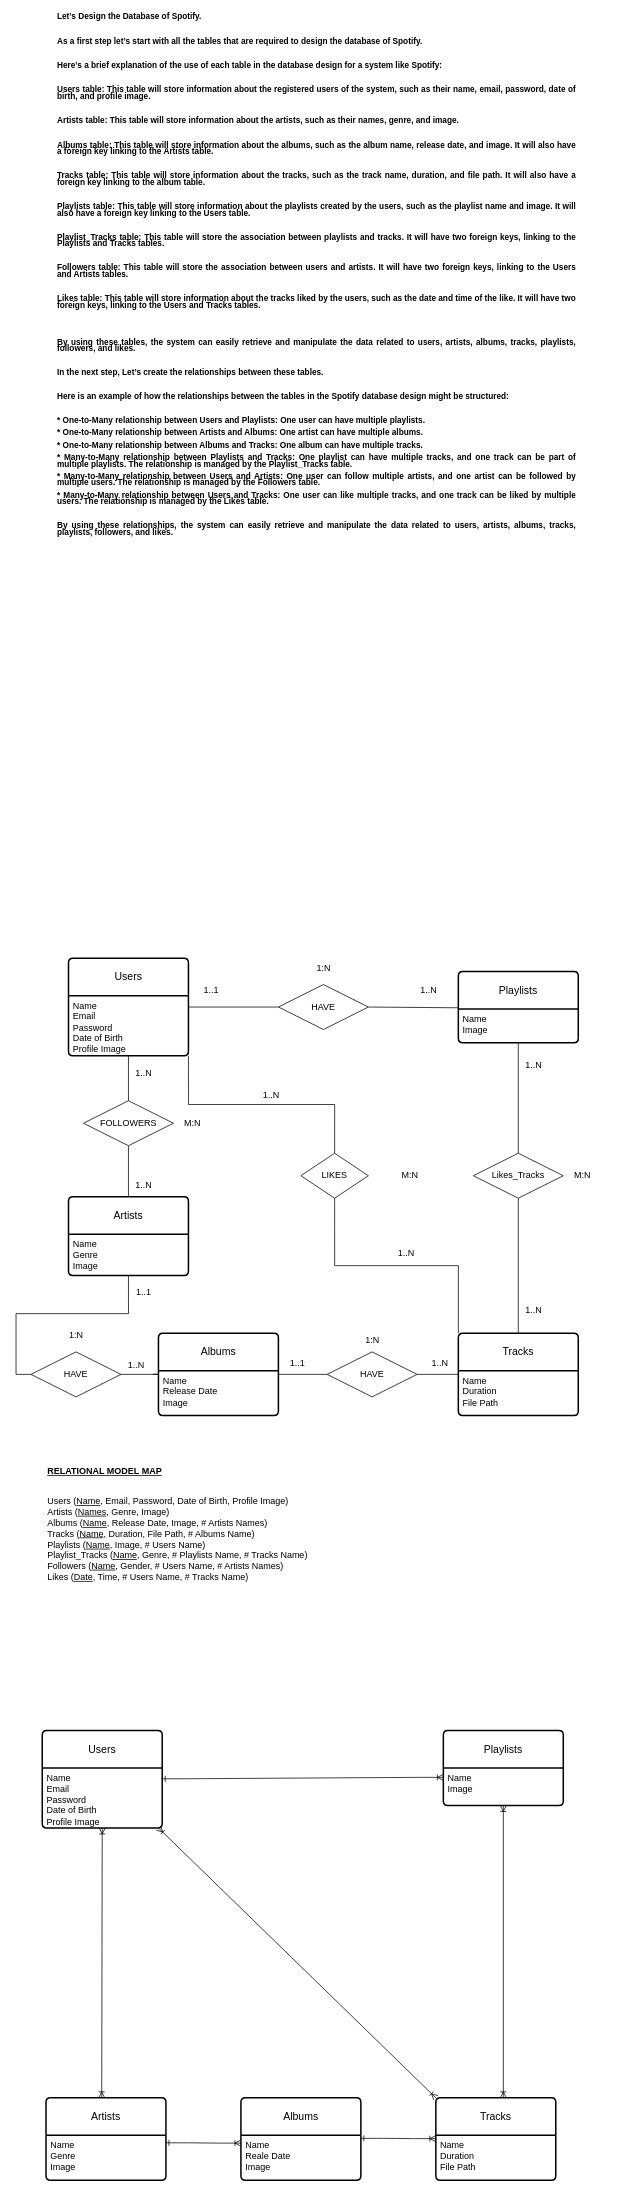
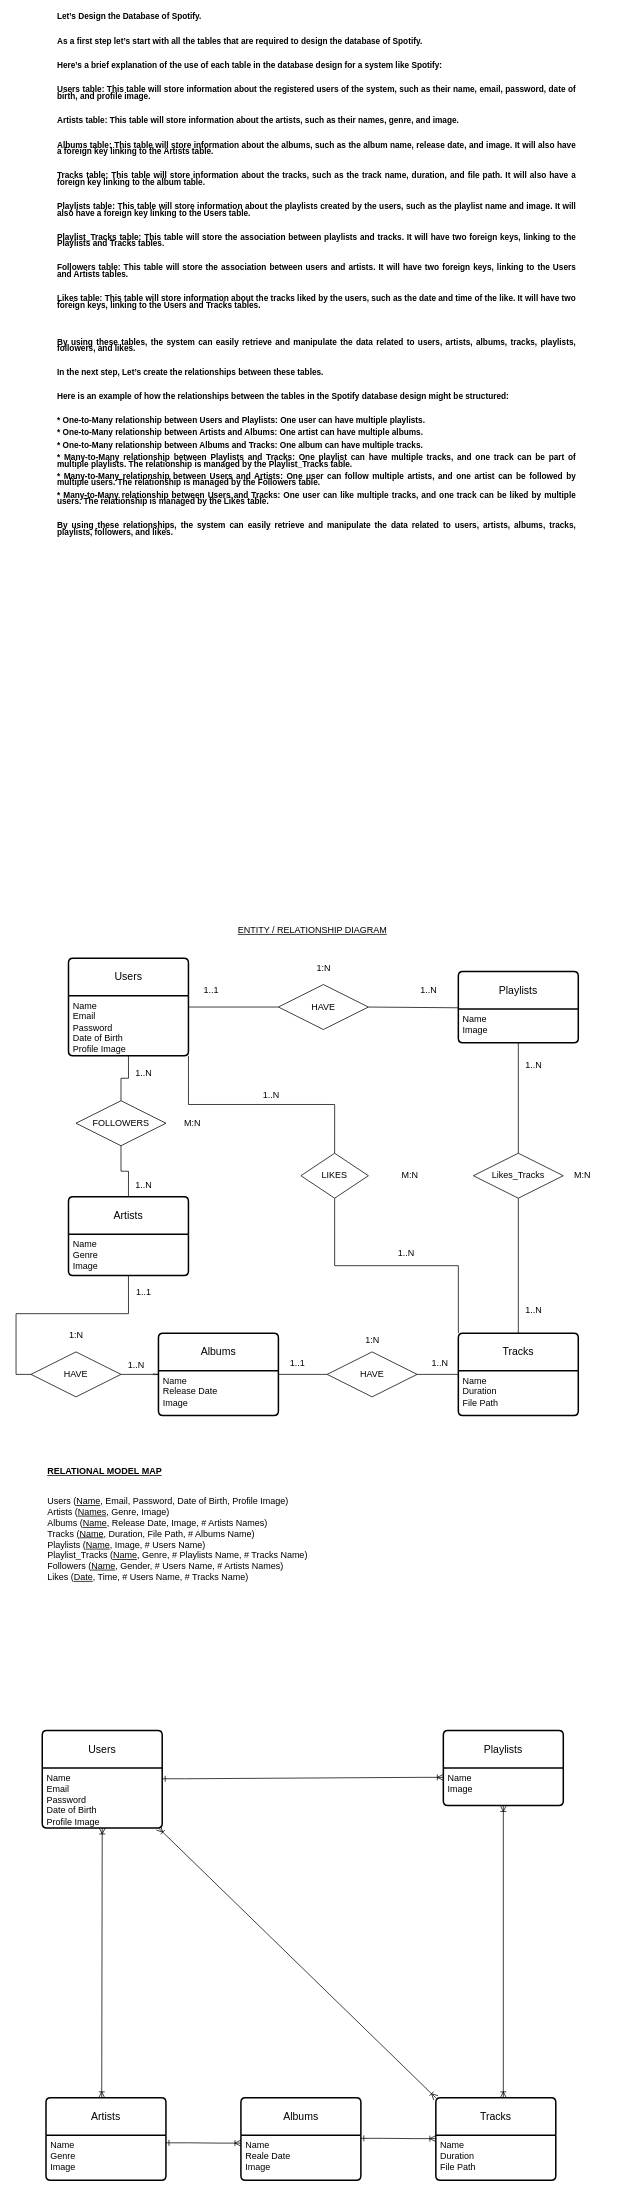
none -> (312, 930)
(129, 1123) -> (121, 1123)
